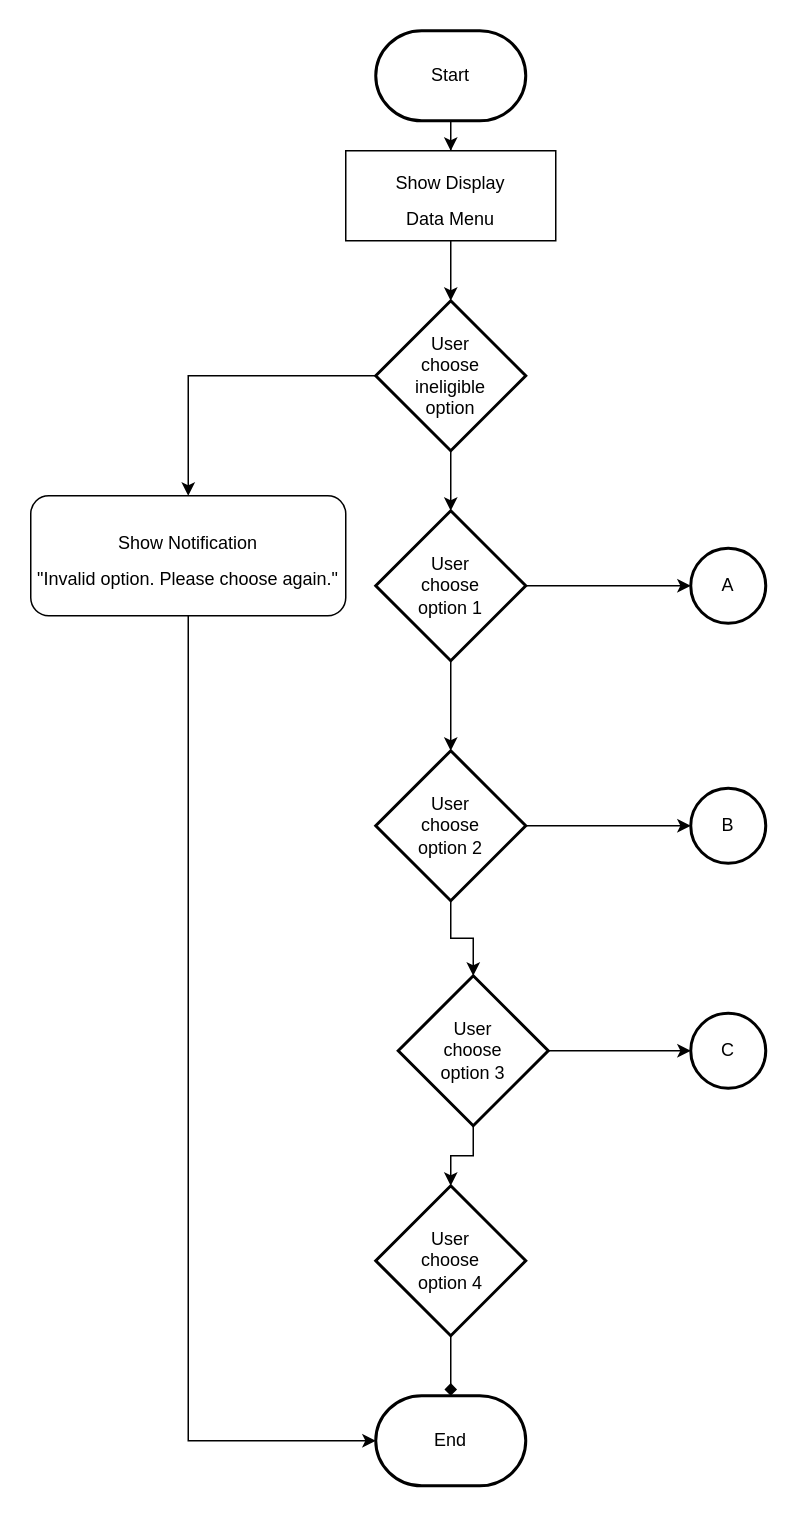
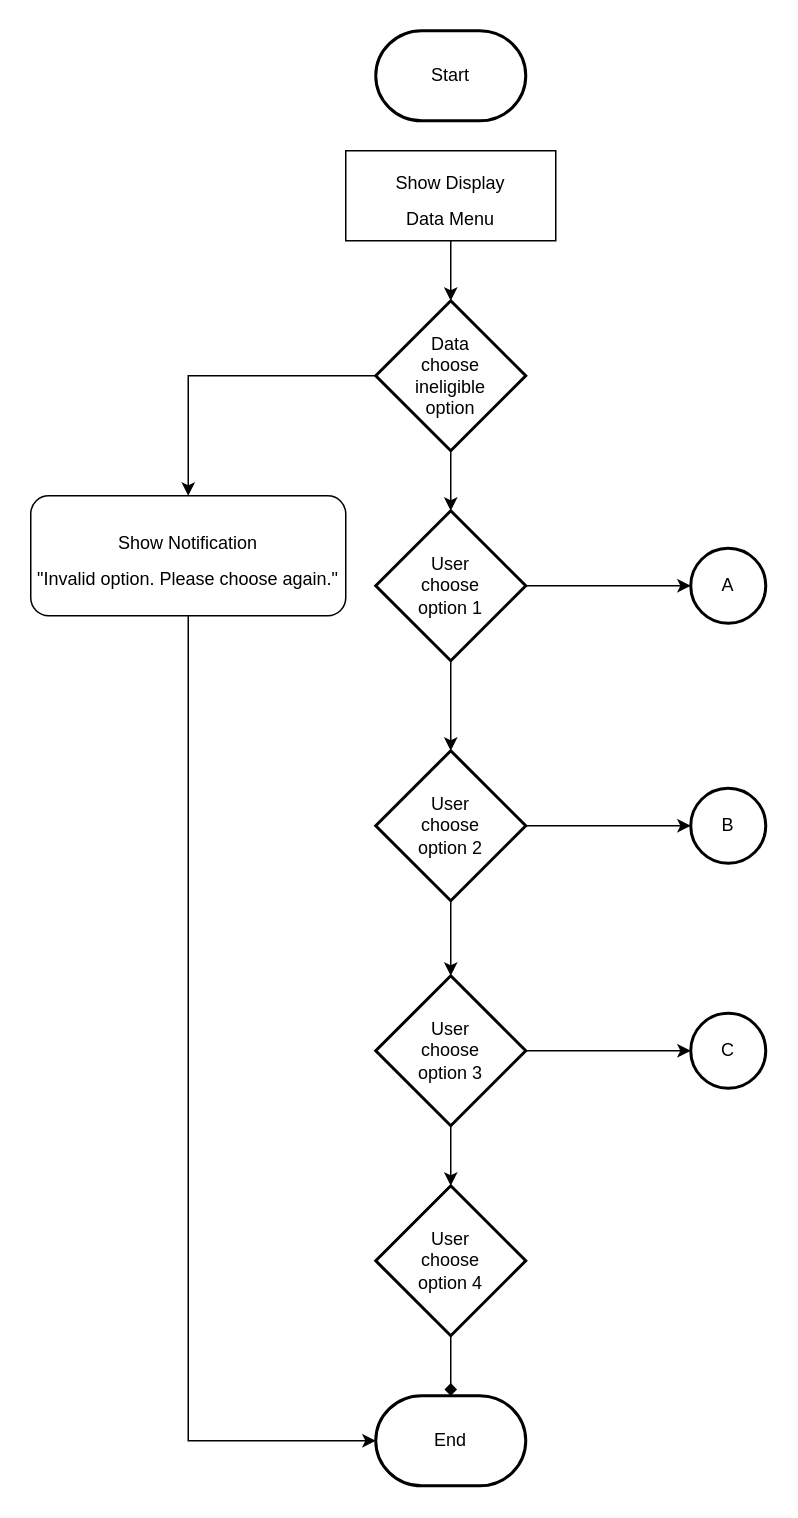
(451, 141) -> none
(451, 376) -> (451, 376)
(473, 1051) -> (451, 1051)
